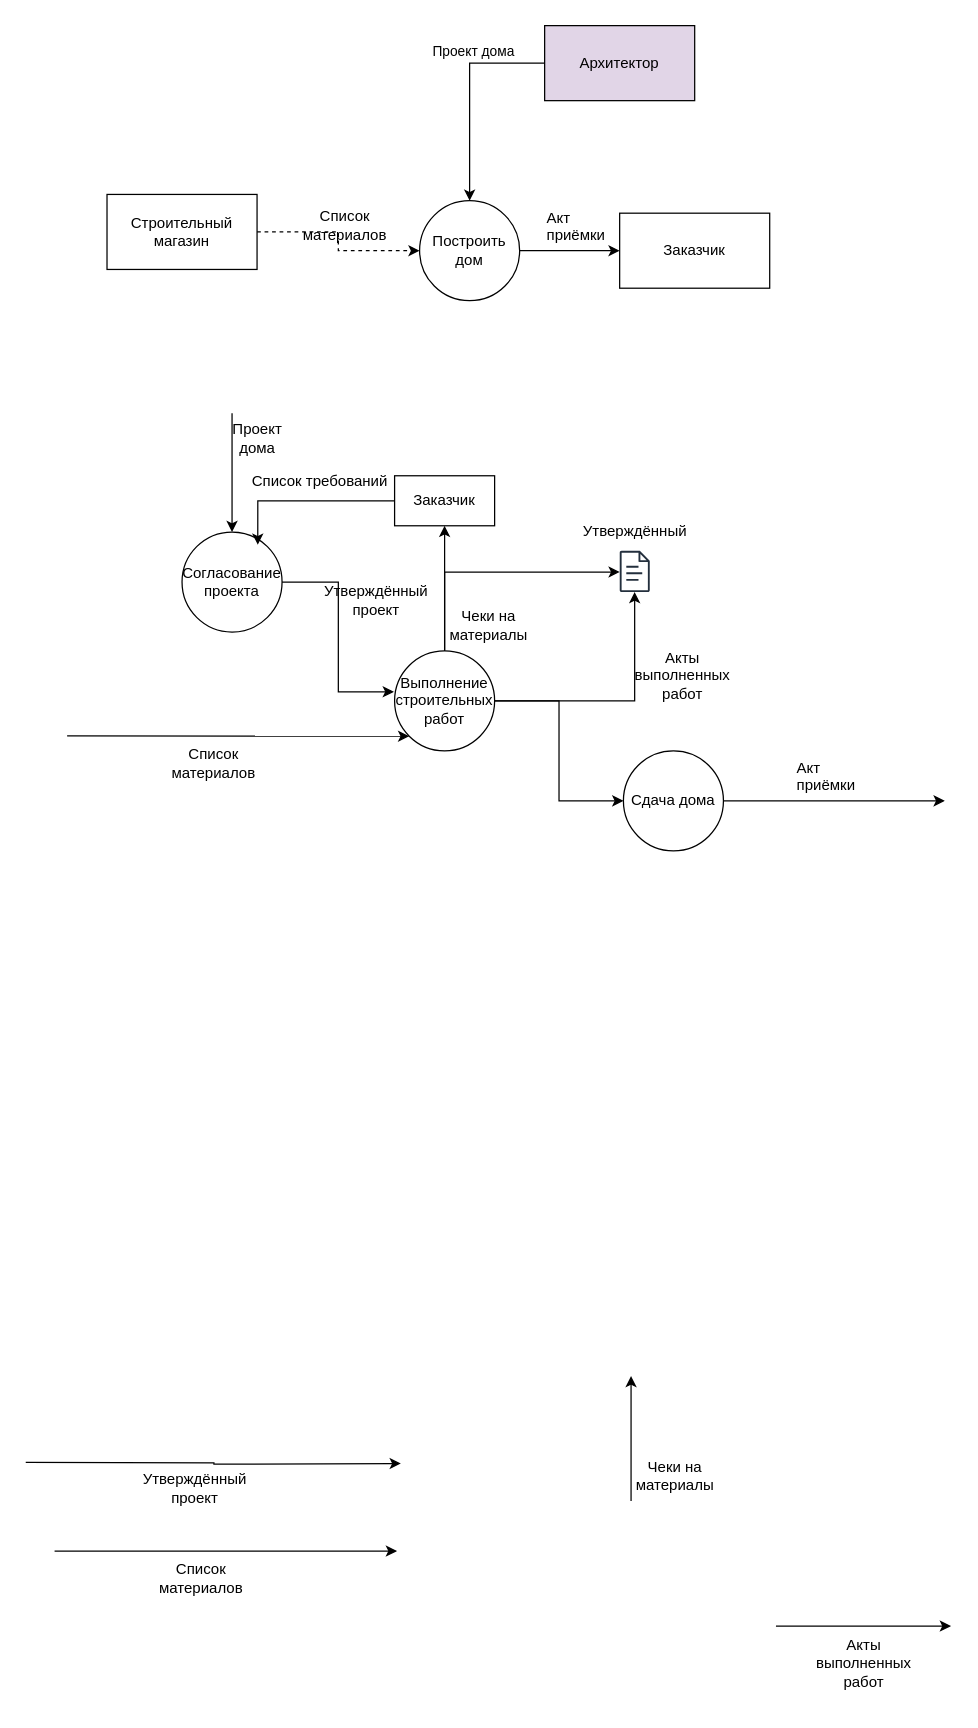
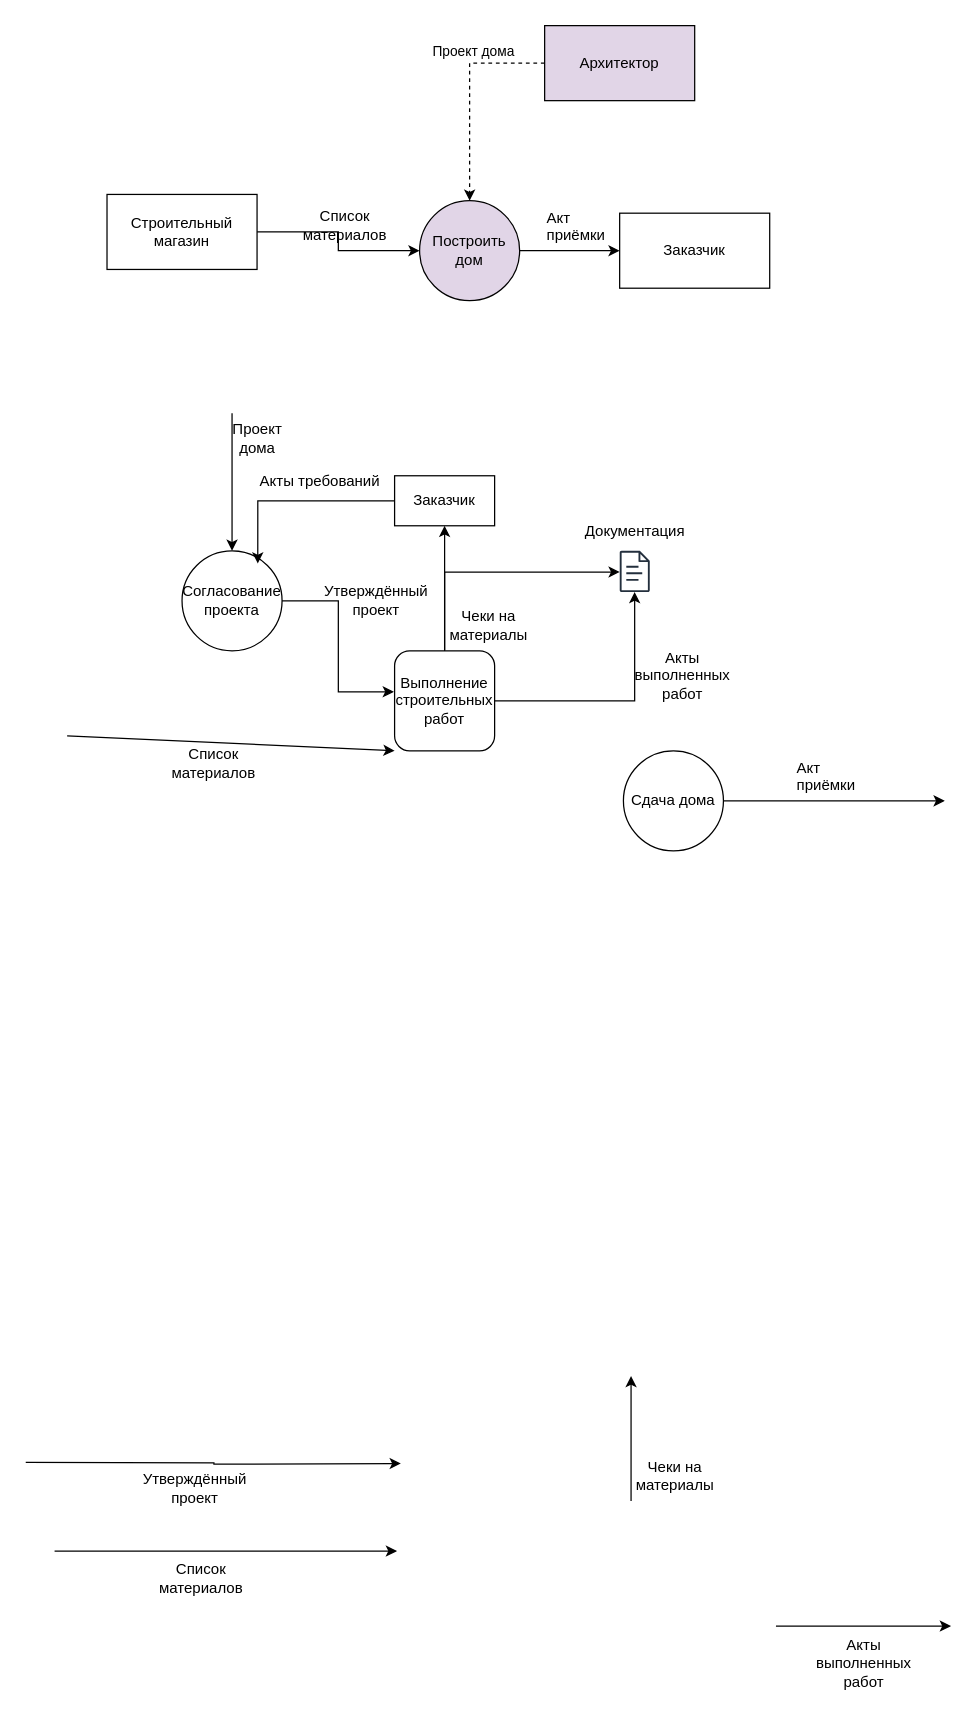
(469, 90) -> (469, 90)
(338, 238) -> (338, 238)
(469, 251) -> (469, 251)
(320, 482) -> (320, 482)
(635, 532) -> (635, 532)
(232, 582) -> (232, 601)
(444, 701) -> (444, 701)
(559, 780) -> none
